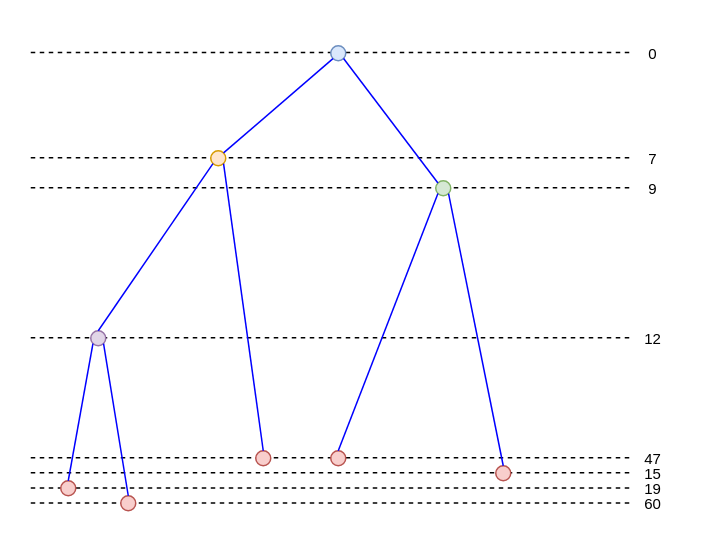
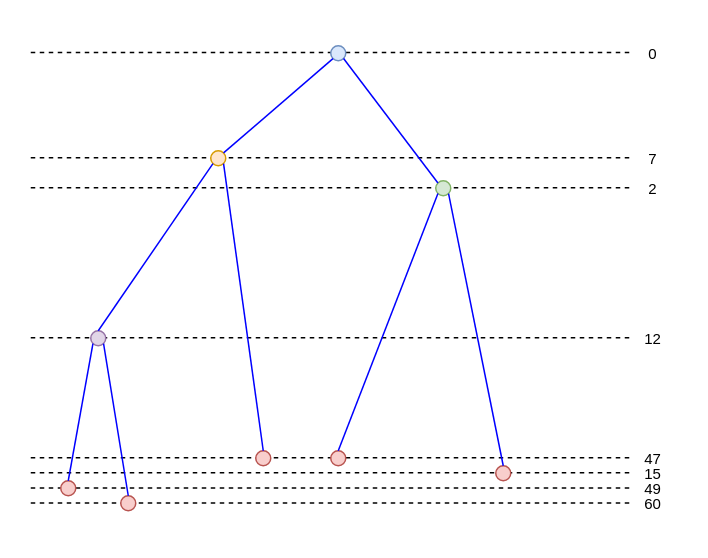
(653, 188) -> (653, 188)
(653, 488) -> (653, 488)
